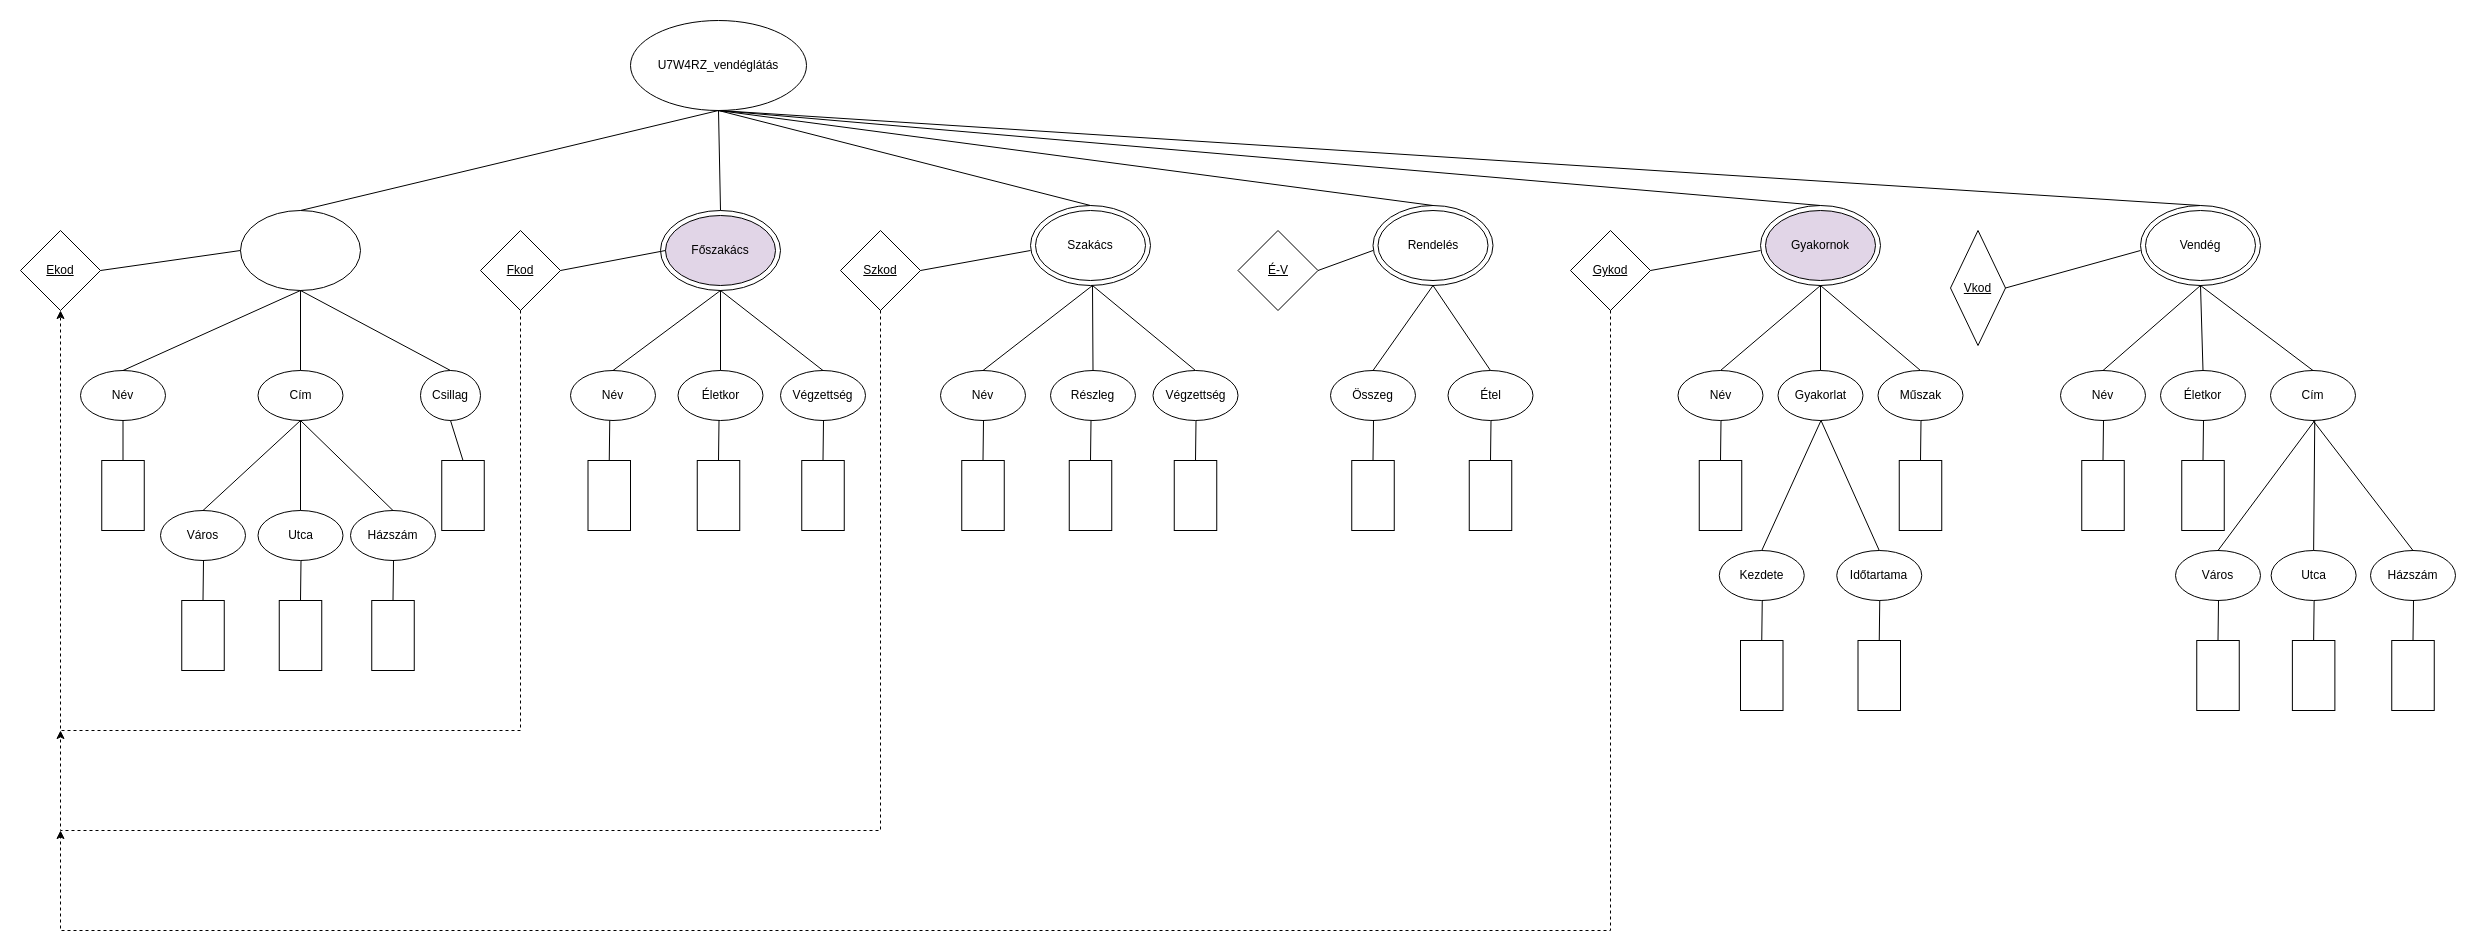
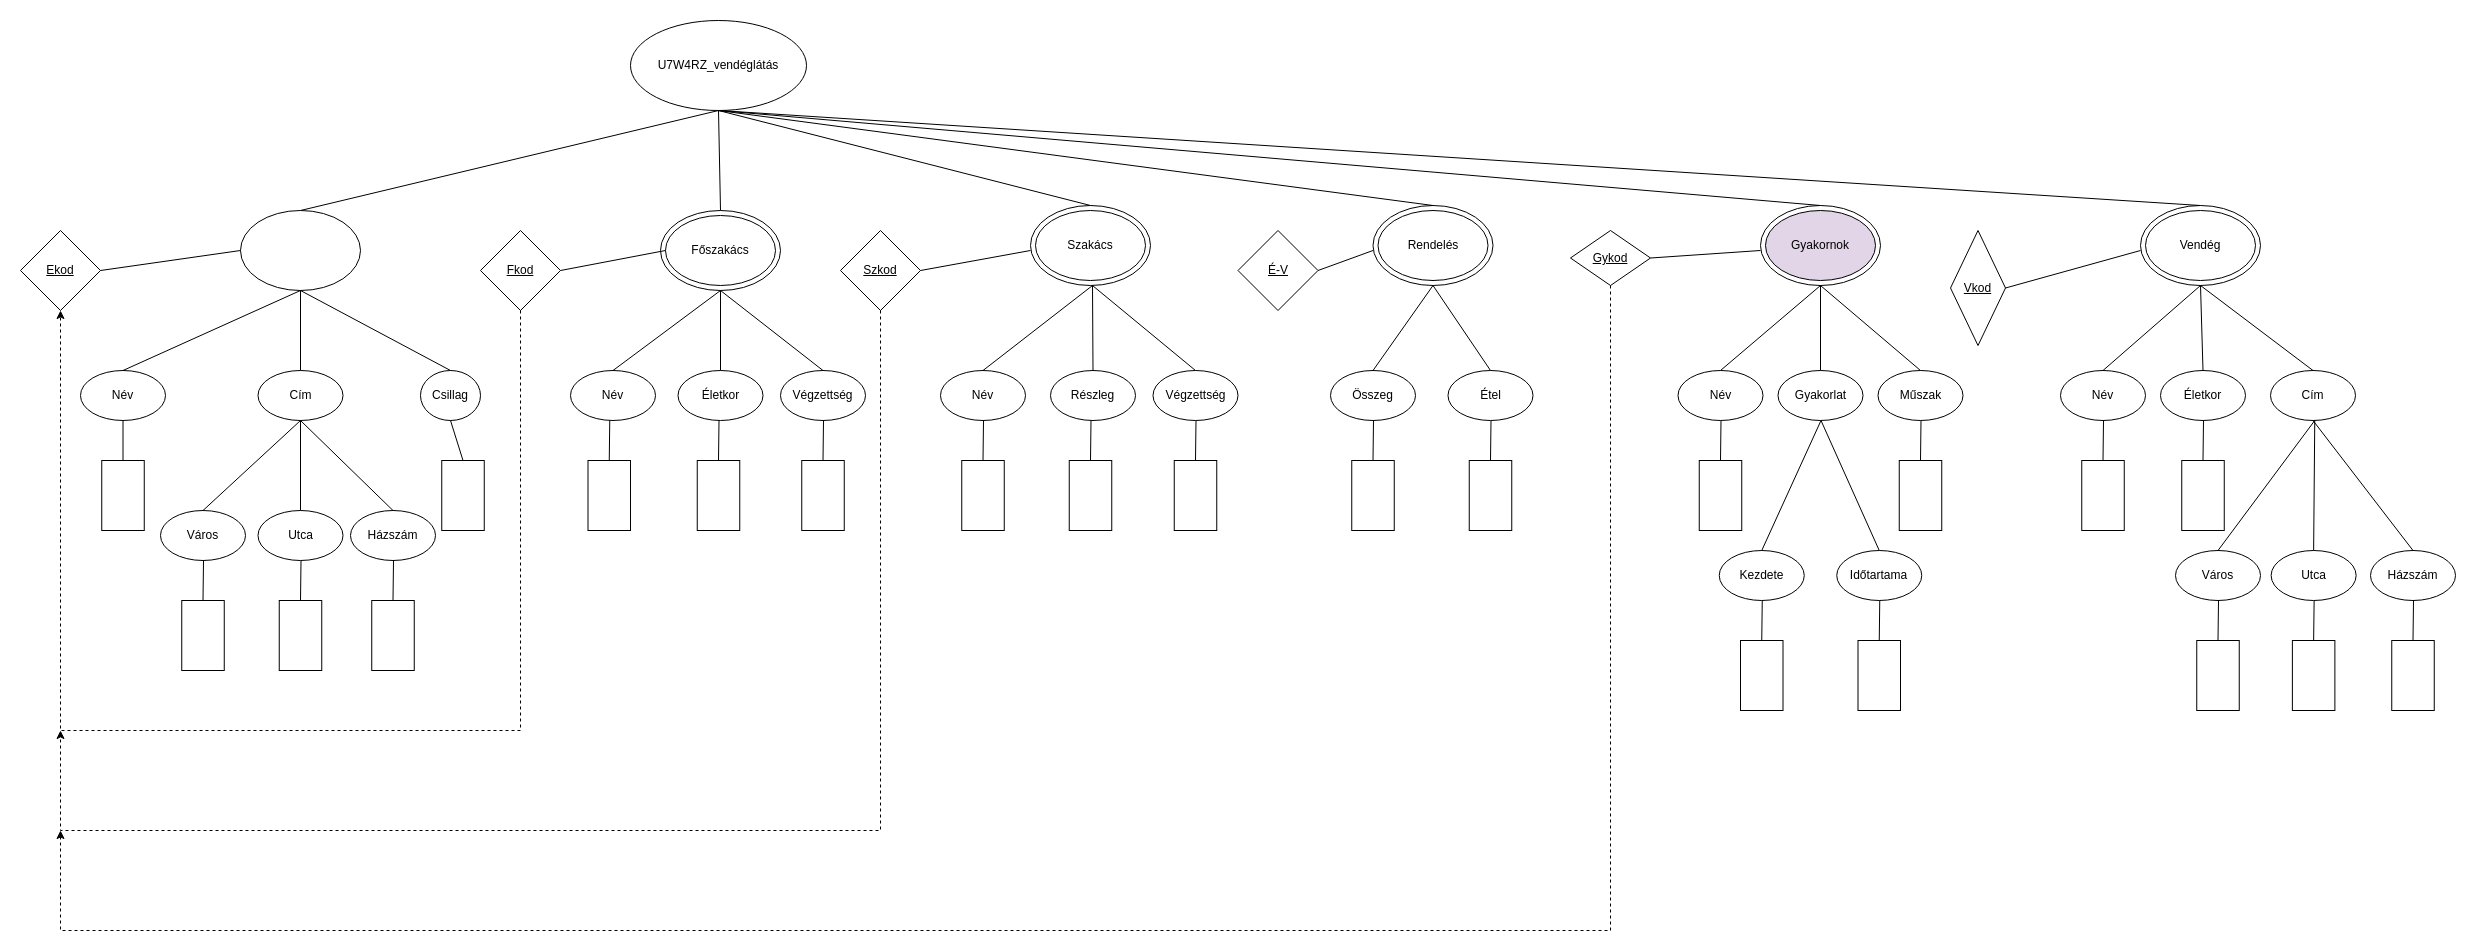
(721, 251) -> (721, 251)
(1611, 271) -> (1611, 258)
